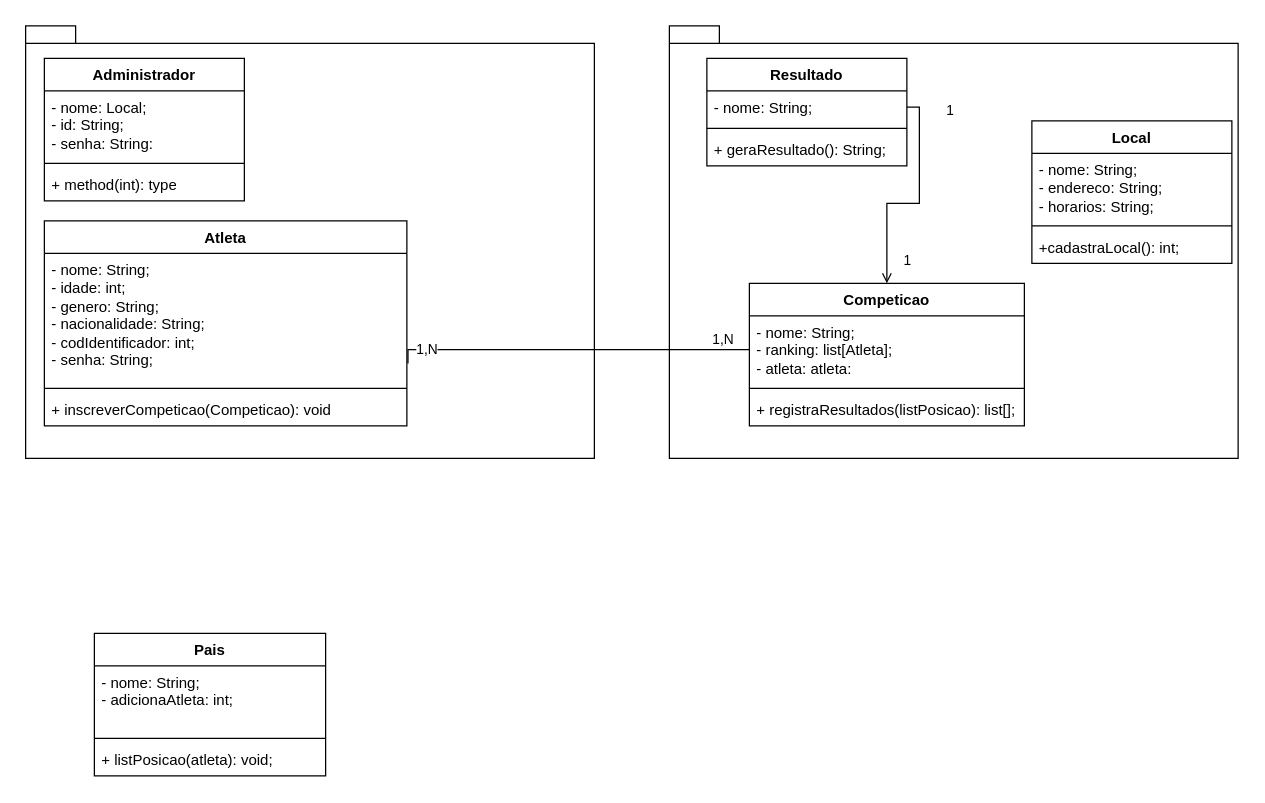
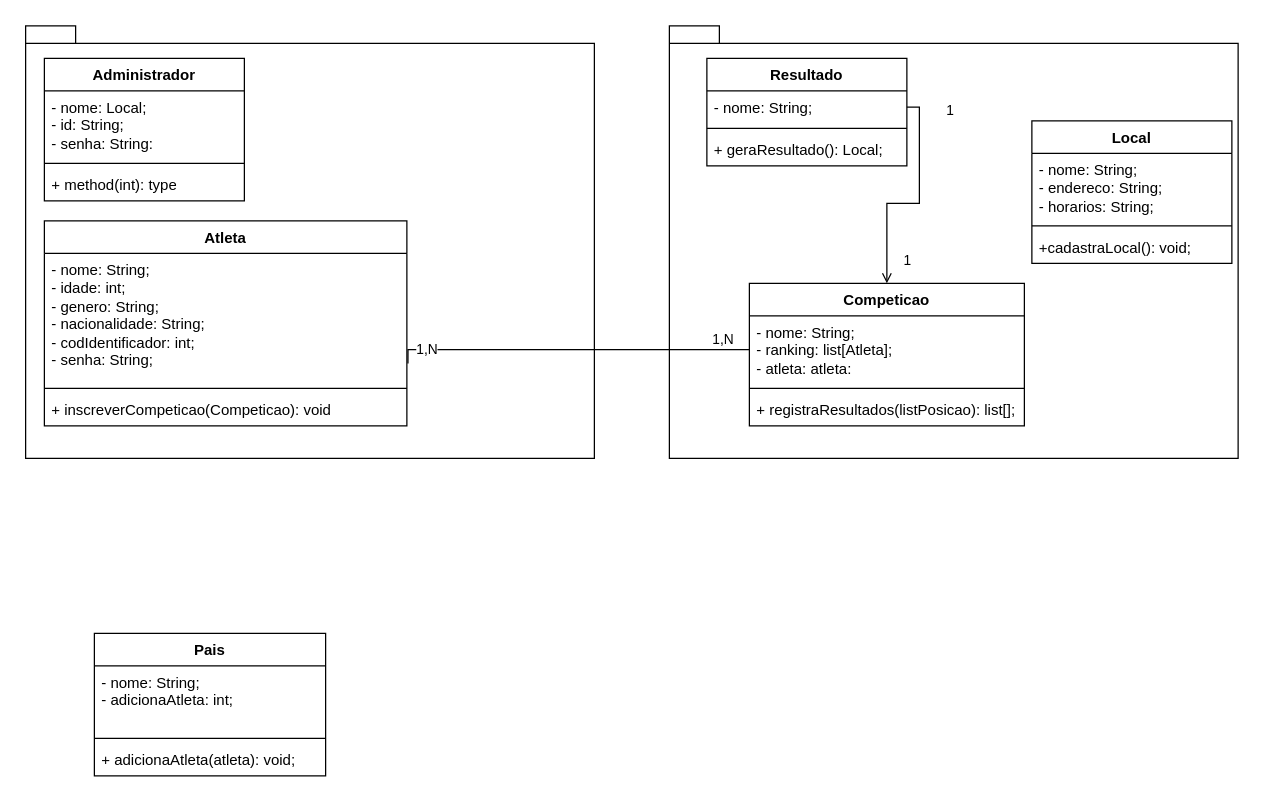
(808, 160) -> (808, 151)
(1122, 248) -> (1126, 248)
(202, 761) -> (211, 770)
